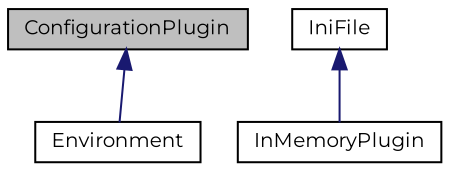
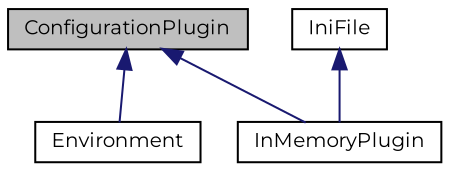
none -> (243, 90)
